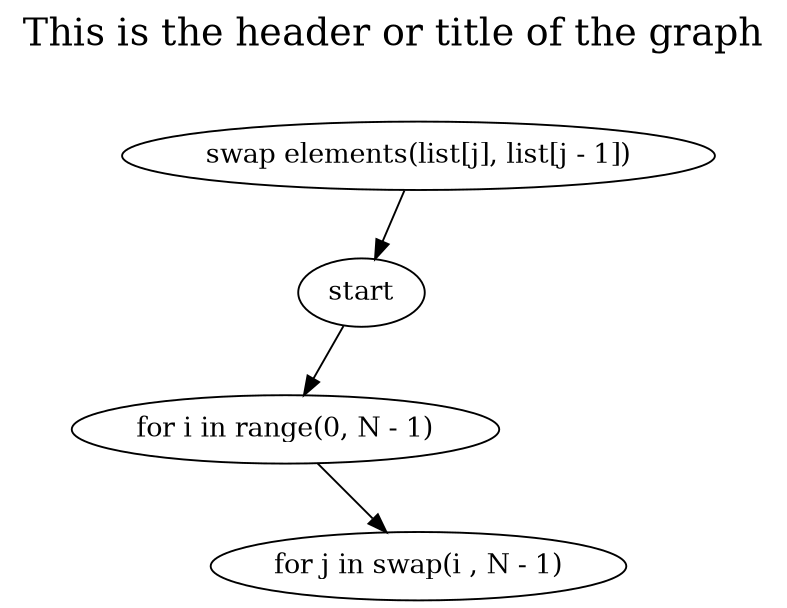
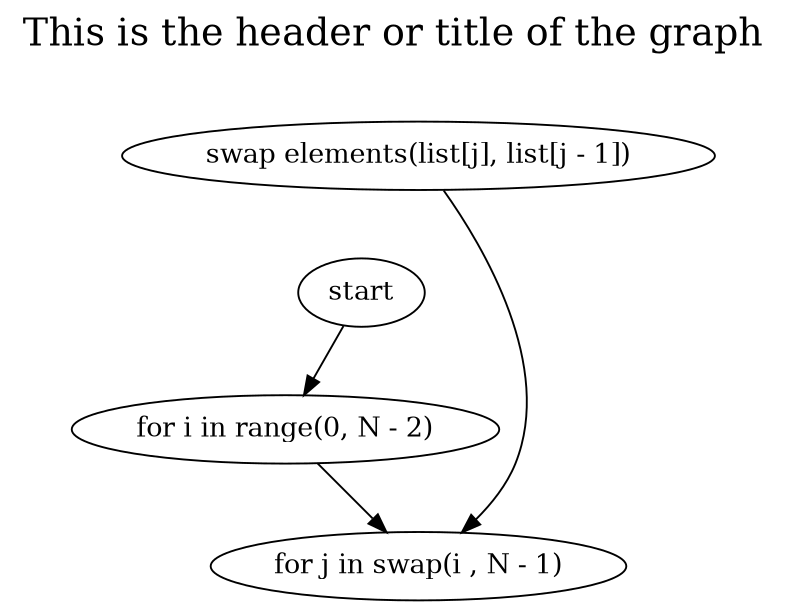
(393, 216) -> (521, 353)
(285, 429) -> (285, 429)
